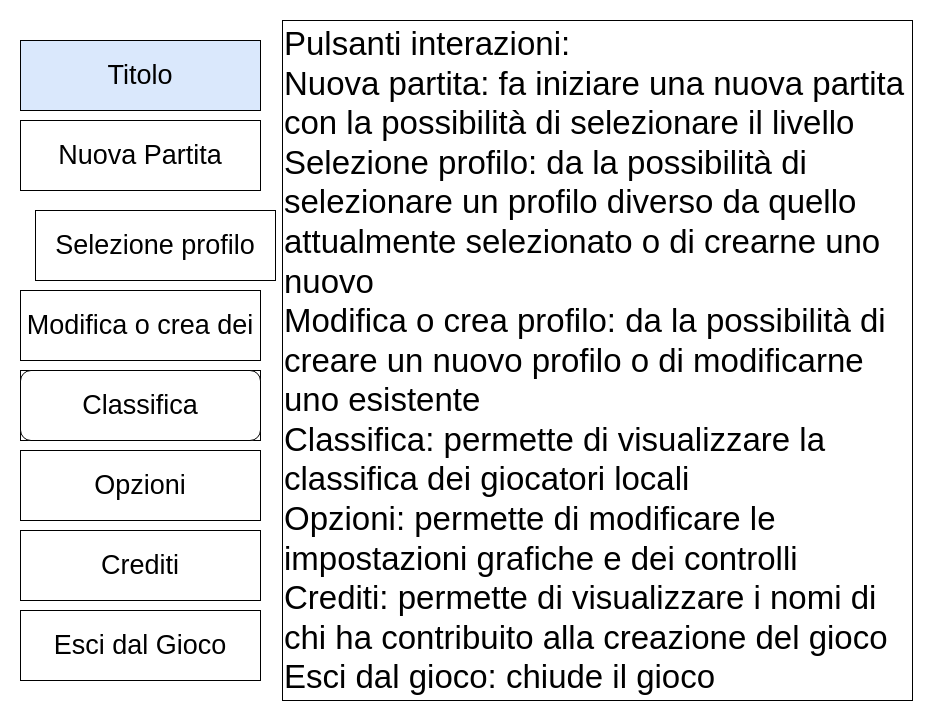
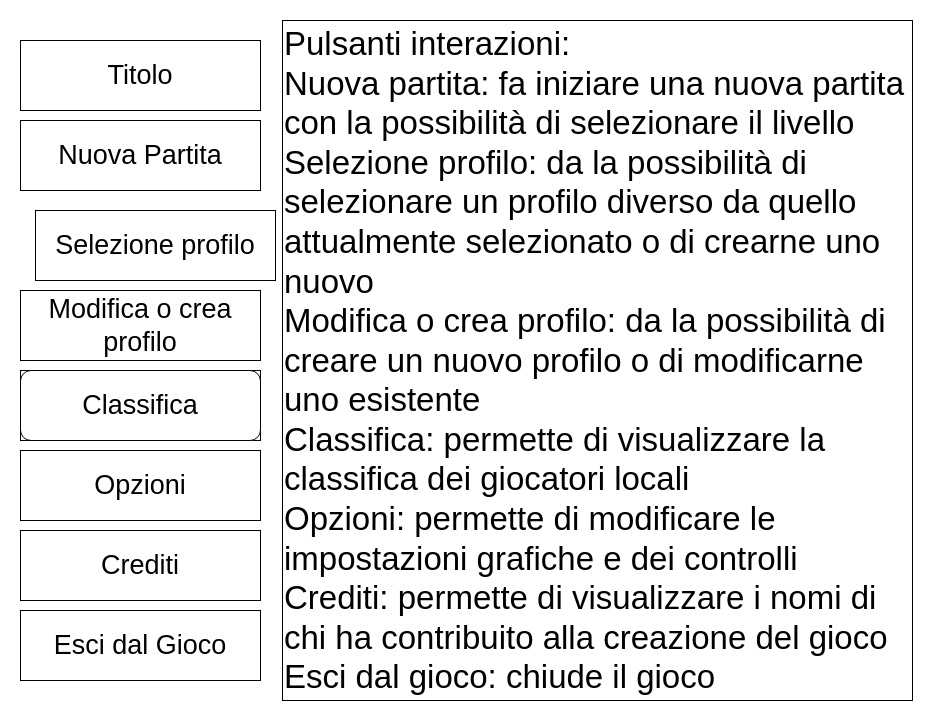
(141, 76) -> (141, 76)
(141, 326) -> (141, 326)
